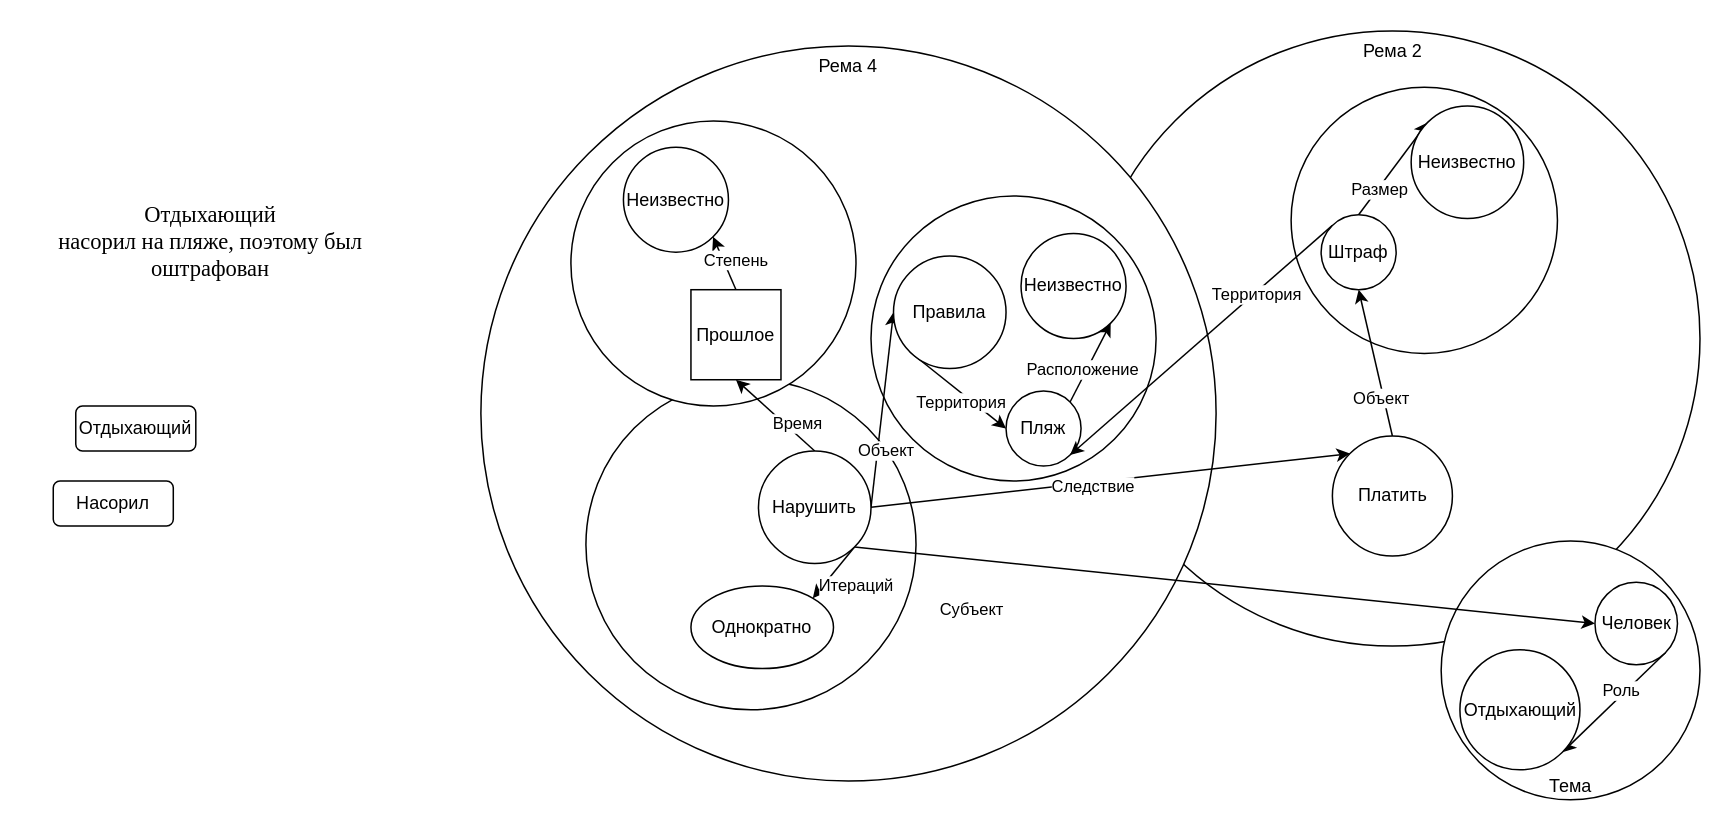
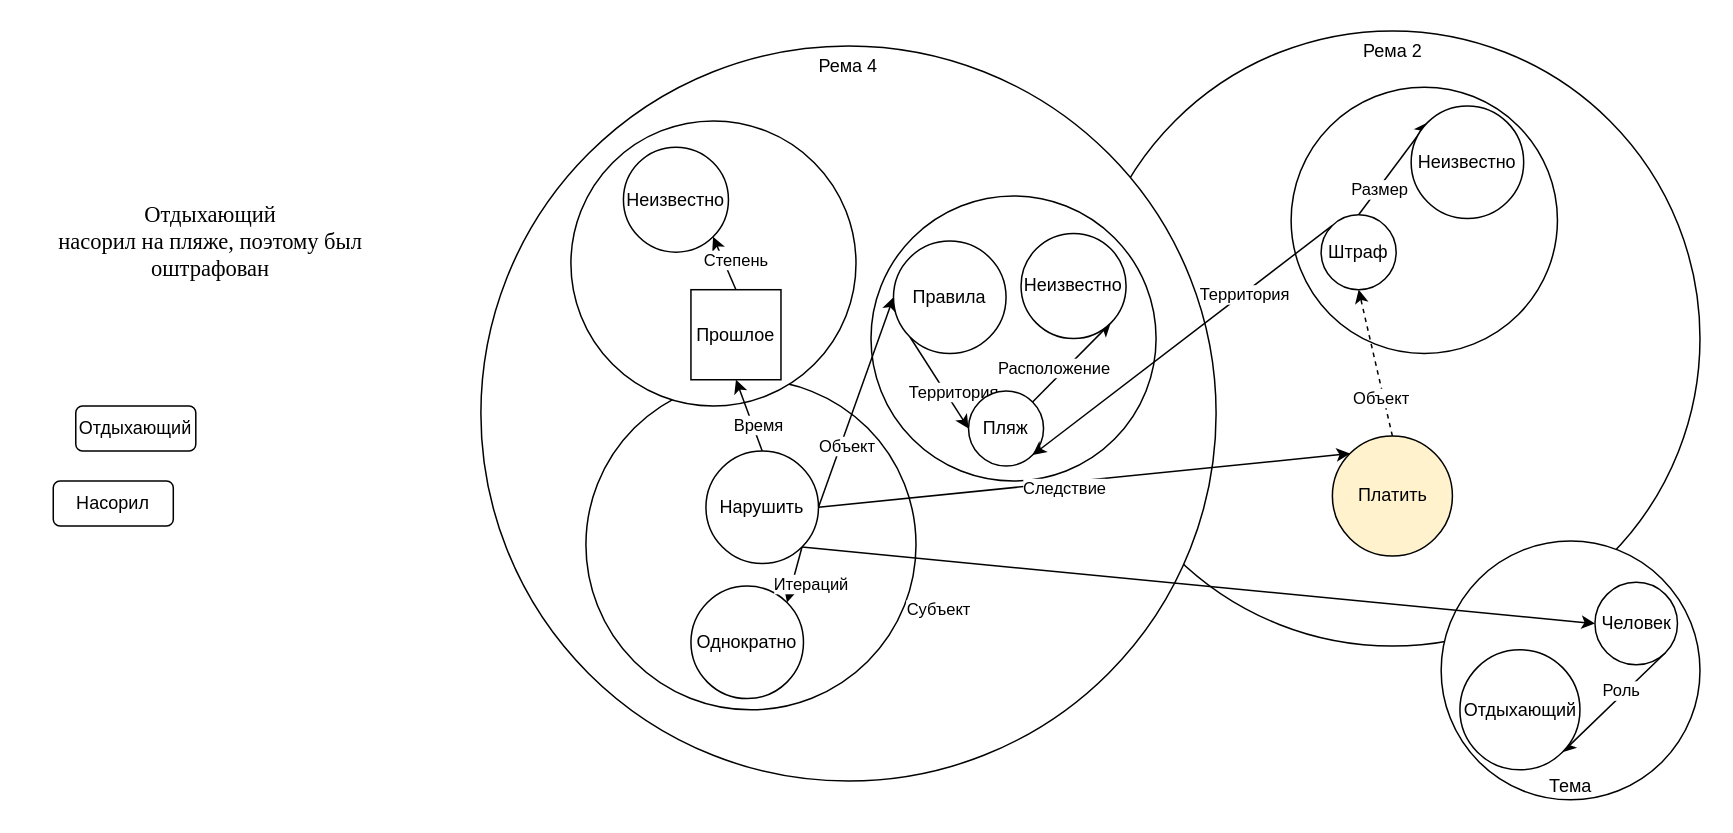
(950, 312) -> (950, 297)
(1371, 346) -> (1371, 346)
(1043, 428) -> (1006, 428)
(1392, 496) -> (1392, 496)
(815, 507) -> (762, 507)
(762, 627) -> (747, 642)
